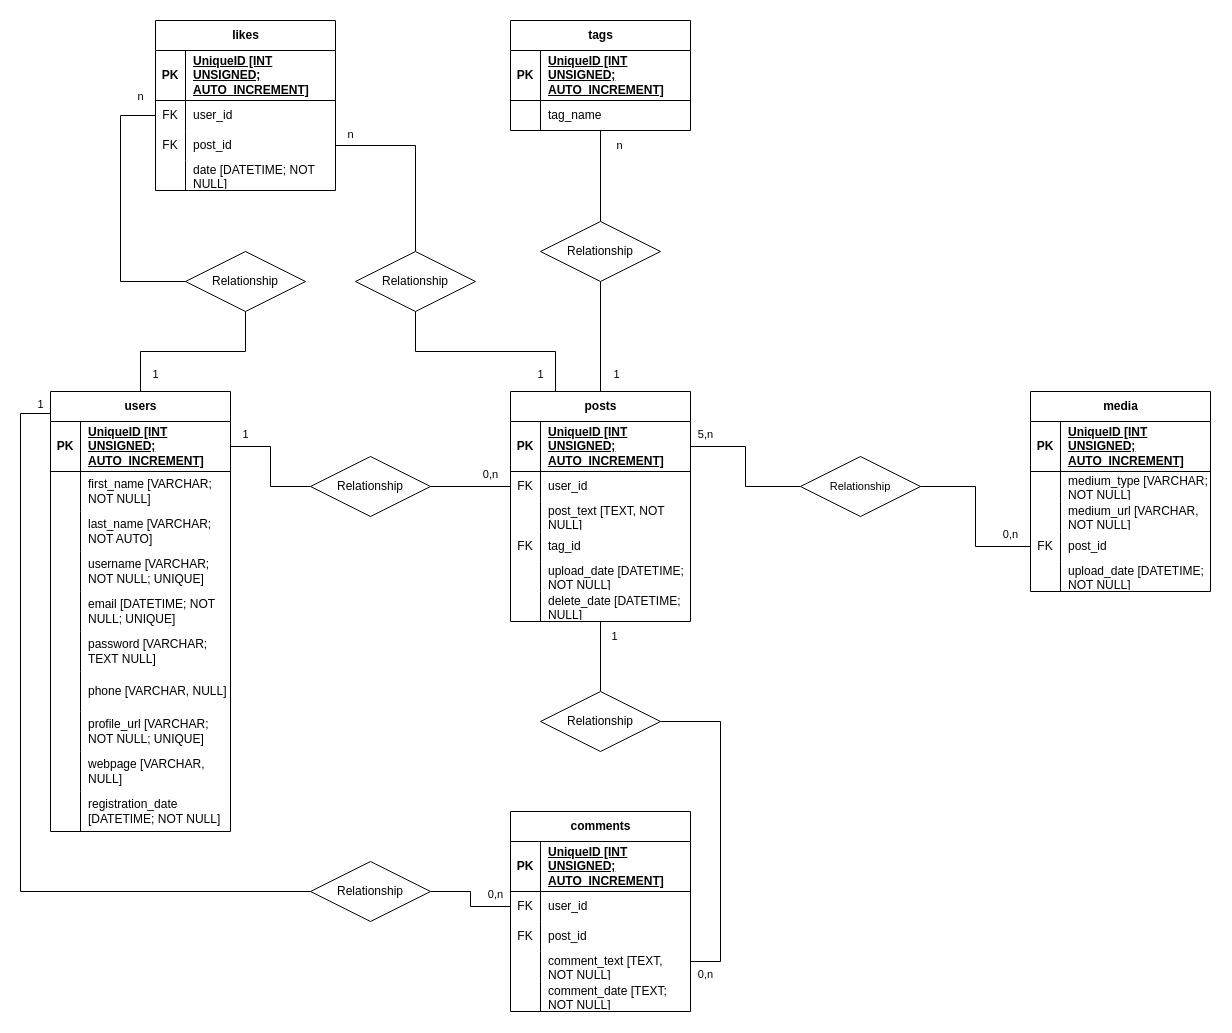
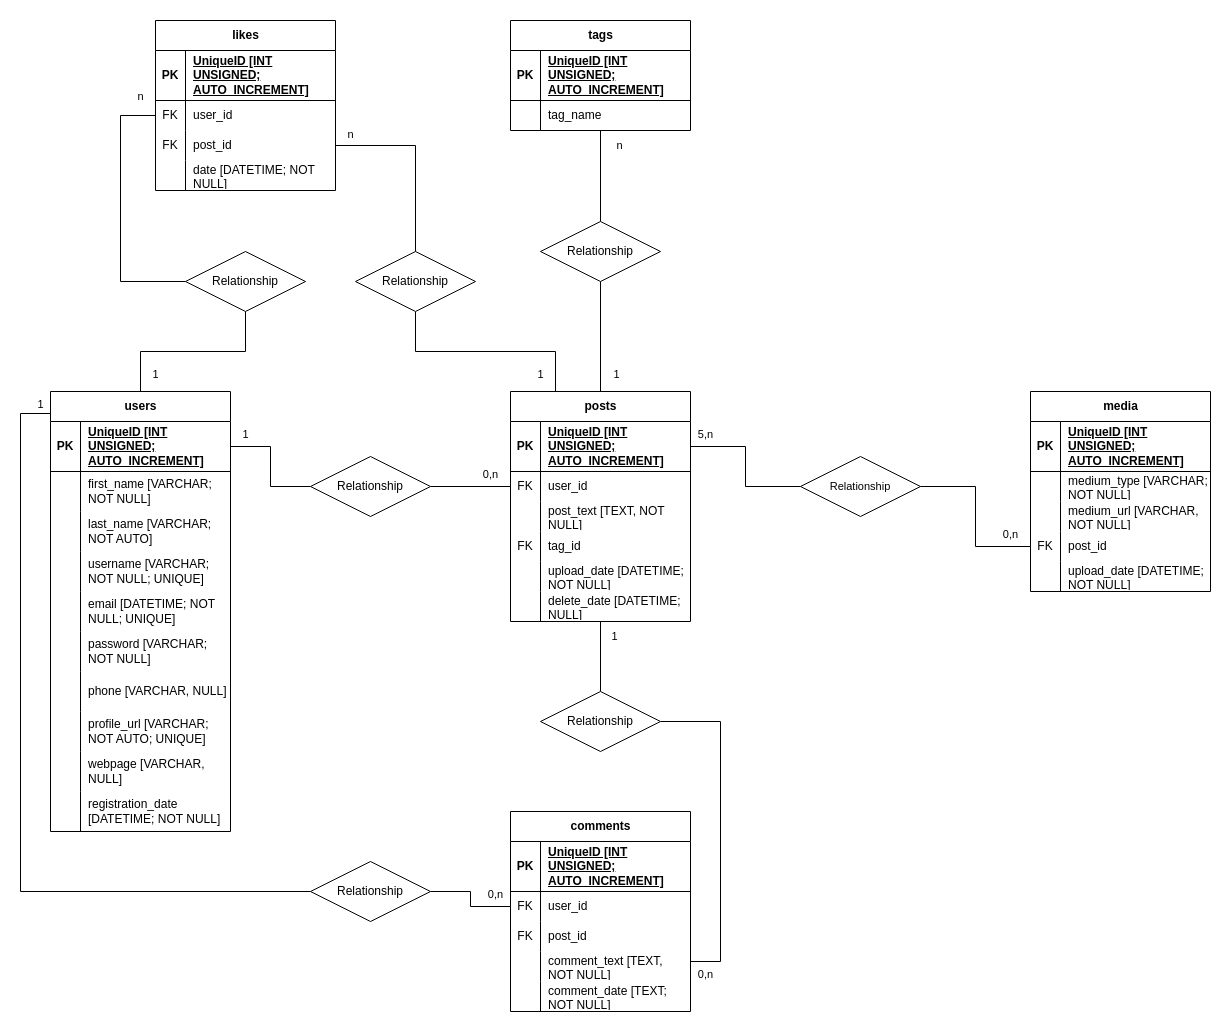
(160, 652) -> (160, 652)
(160, 732) -> (160, 732)
